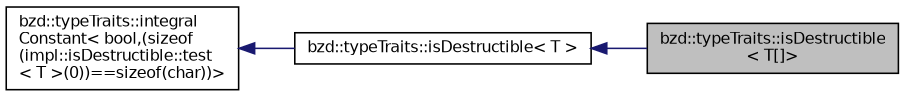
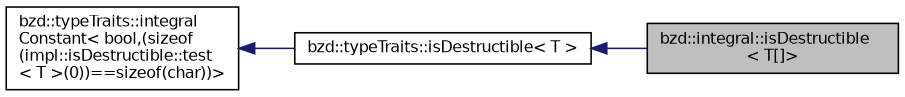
(773, 48) -> (773, 48)
